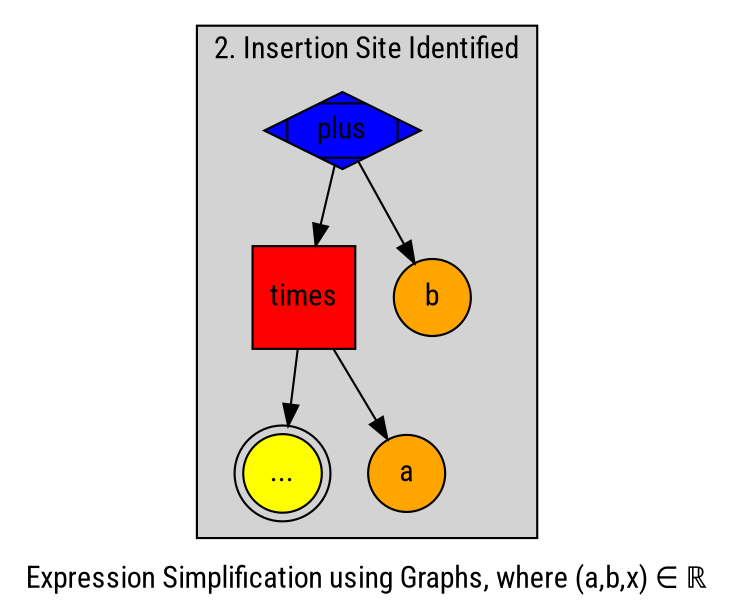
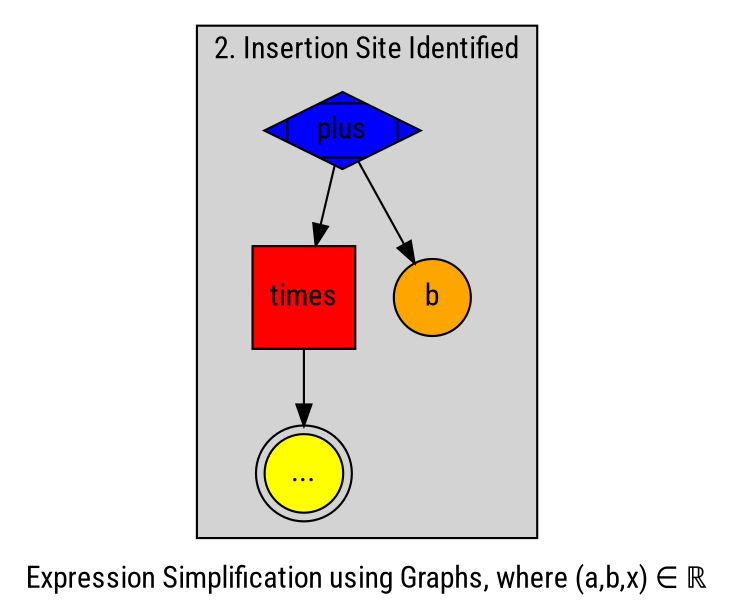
(407, 473) -> none
